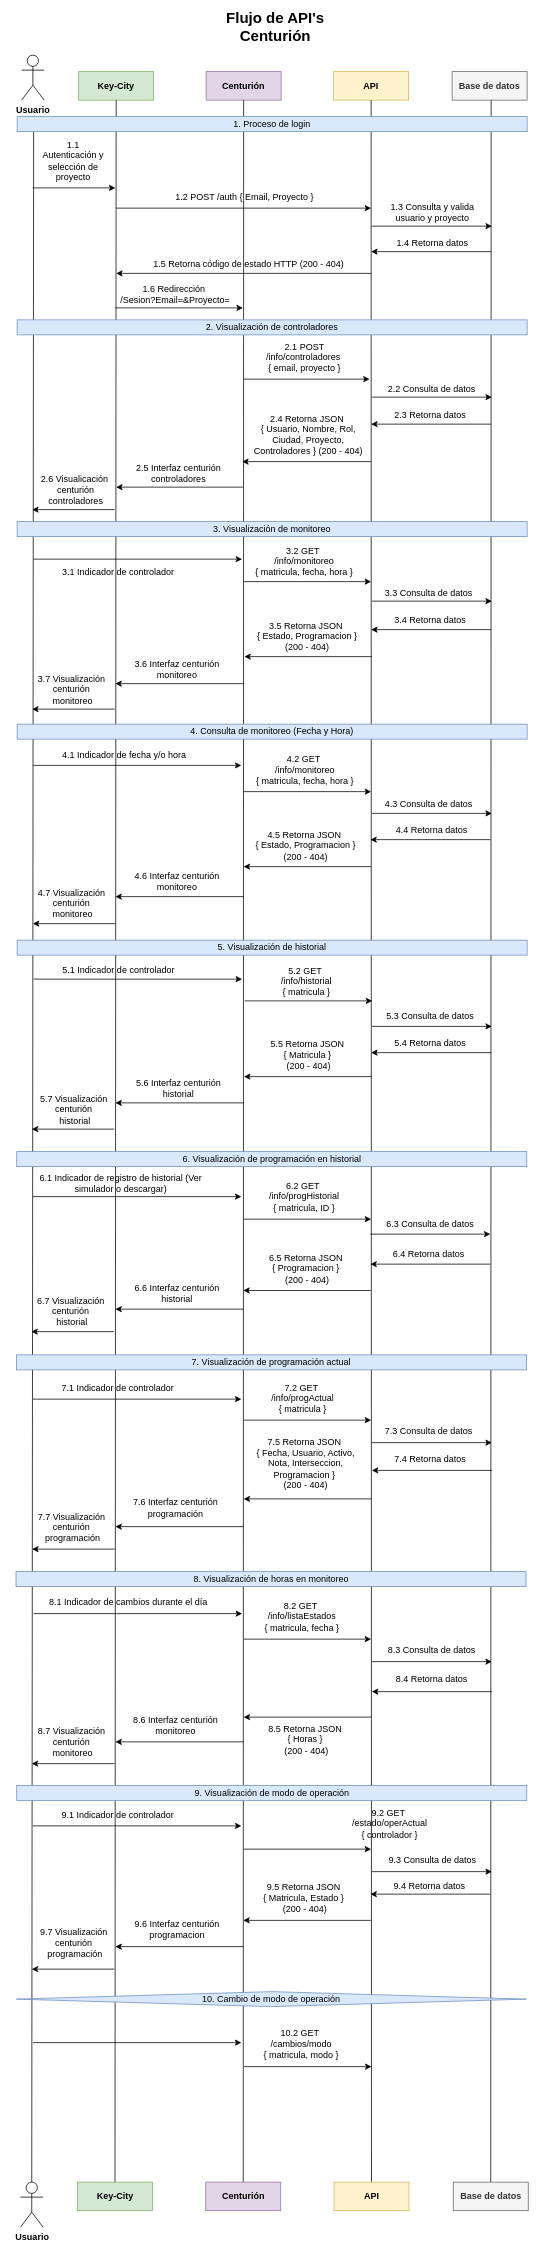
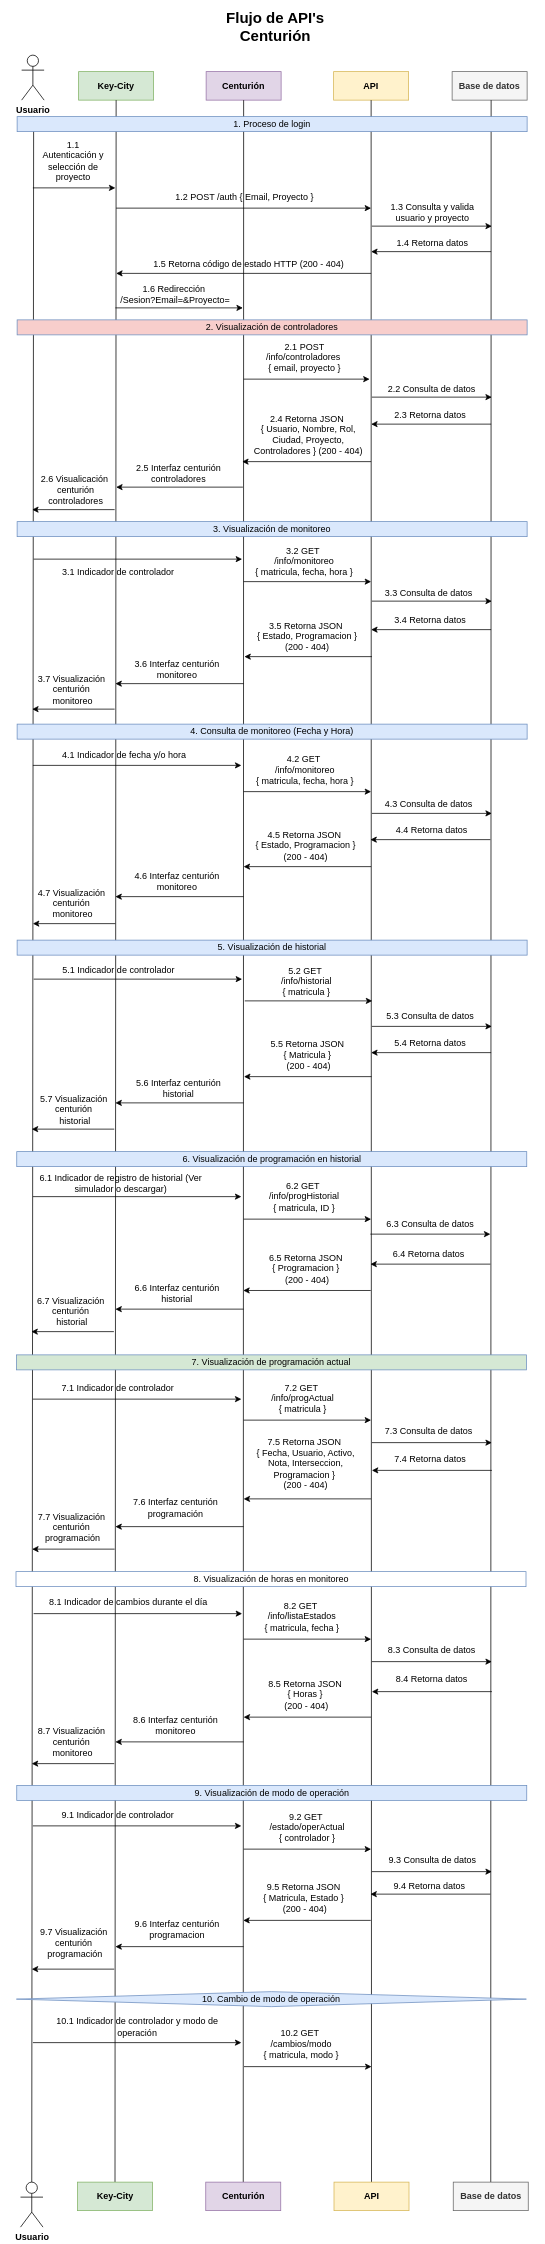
(272, 327) -> (272, 327)
(271, 1362) -> (271, 1362)
(271, 1579) -> (271, 1579)
(306, 1739) -> (306, 1694)
(389, 1824) -> (307, 1827)
none -> (137, 2027)
